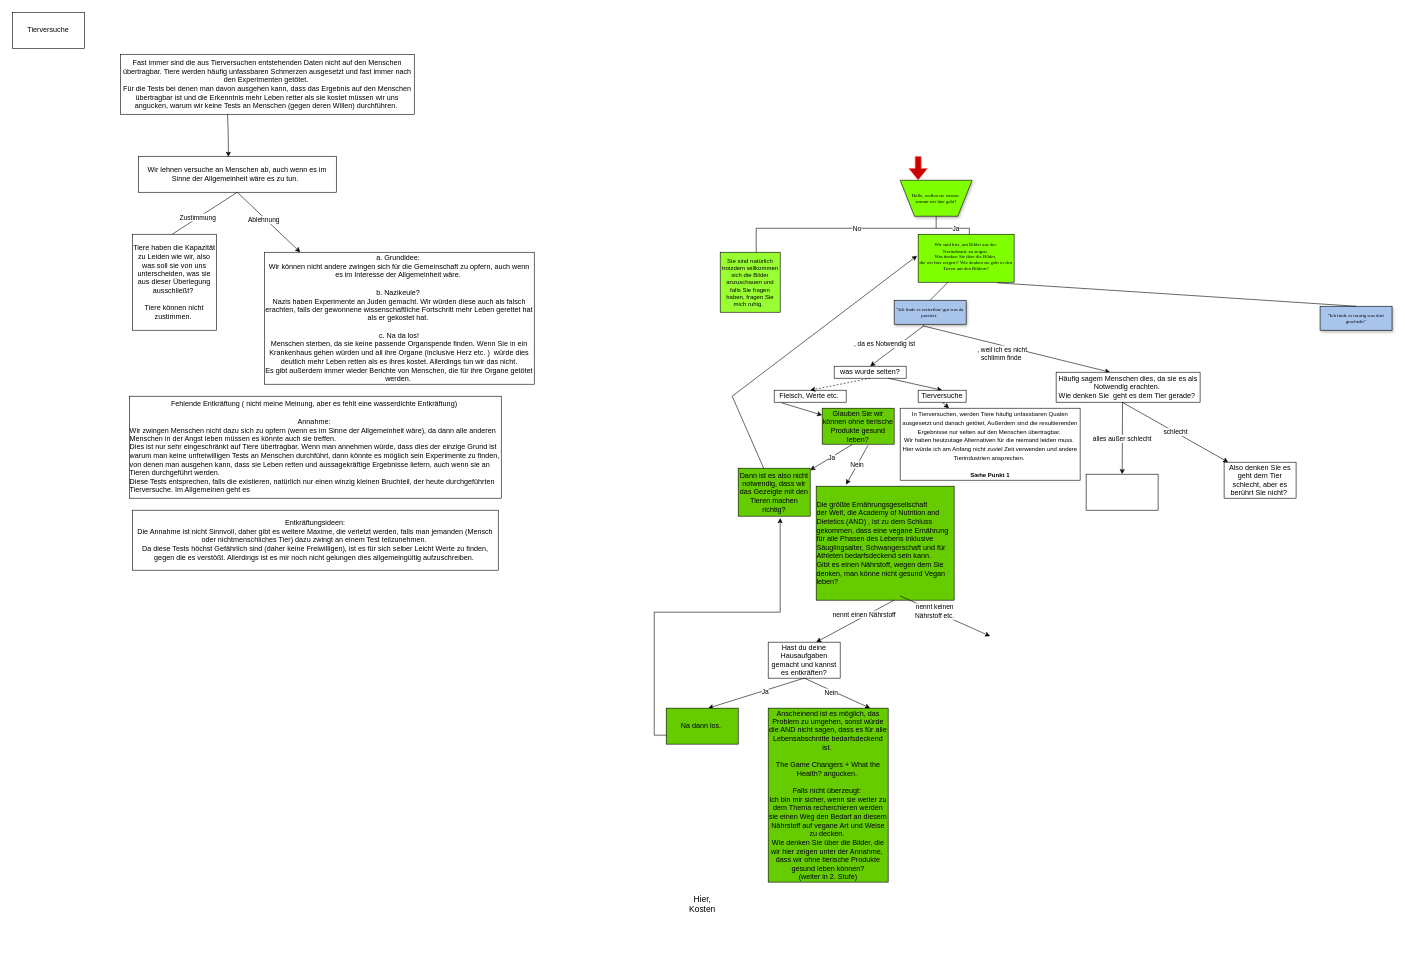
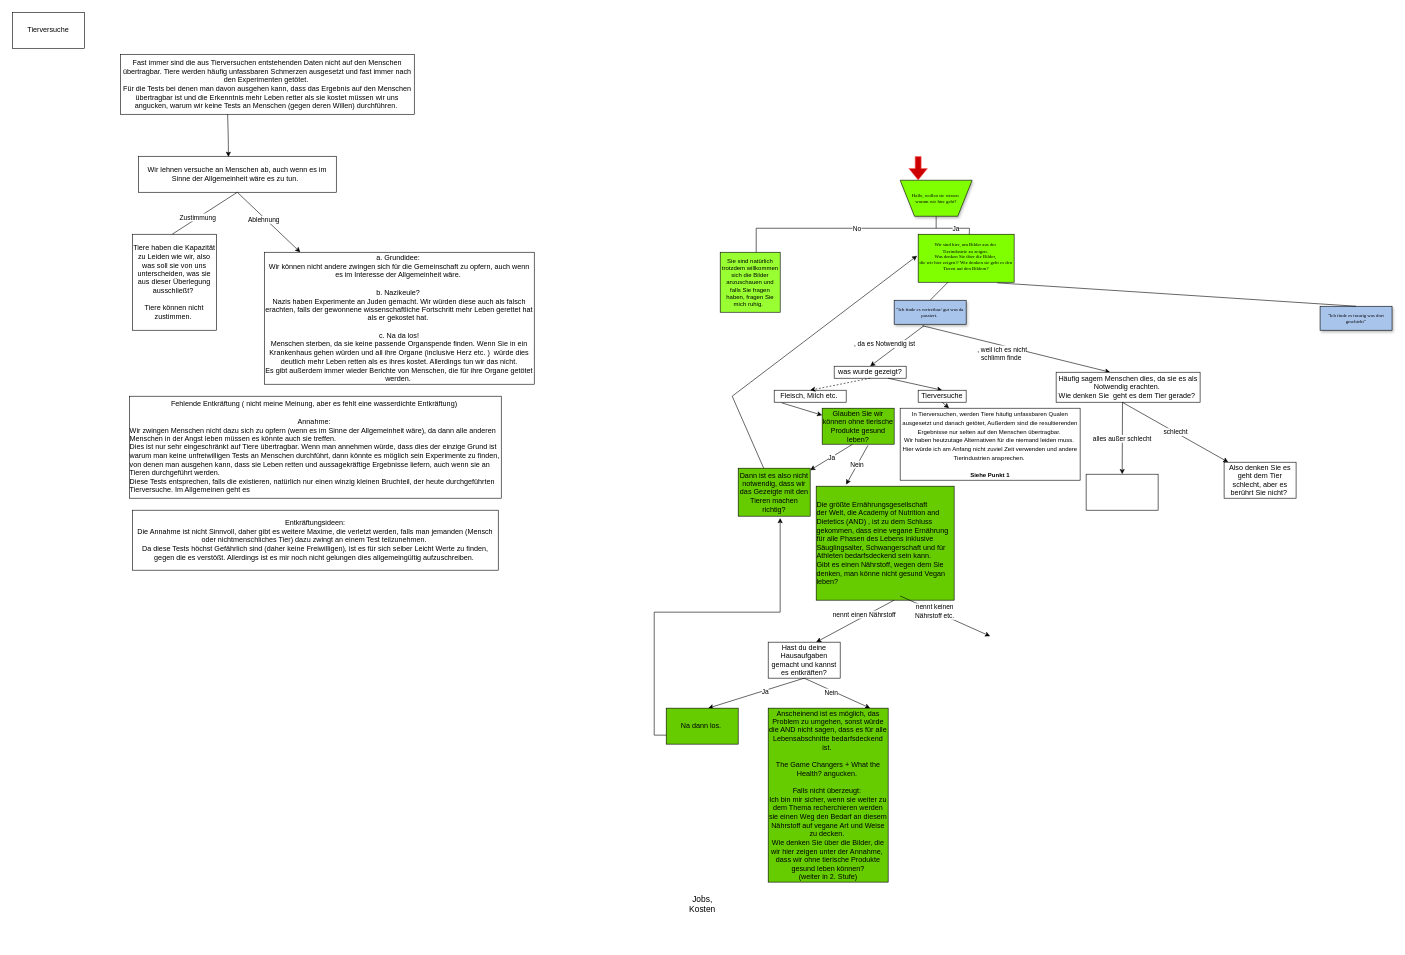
(870, 372) -> (870, 372)
(810, 396) -> (810, 396)
(703, 918) -> (703, 918)
